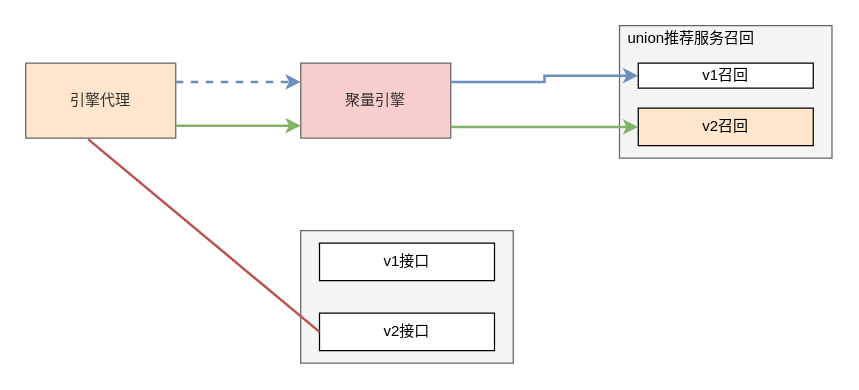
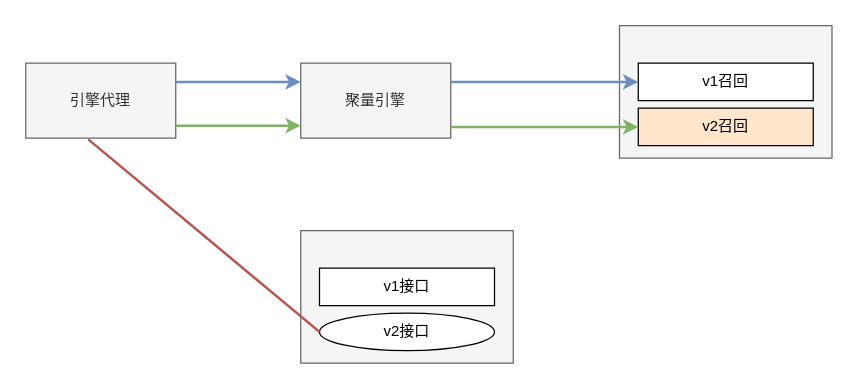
(691, 38) -> none
(726, 76) -> (726, 82)
(235, 82) -> (235, 82)
(101, 101) -> (101, 101)
(376, 101) -> (376, 101)
(407, 262) -> (407, 287)
(407, 332) -> (407, 332)
